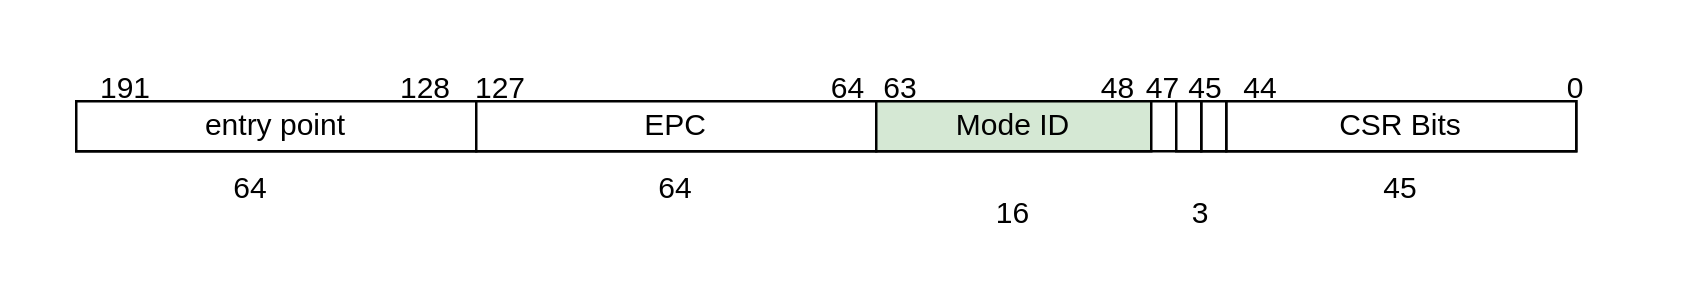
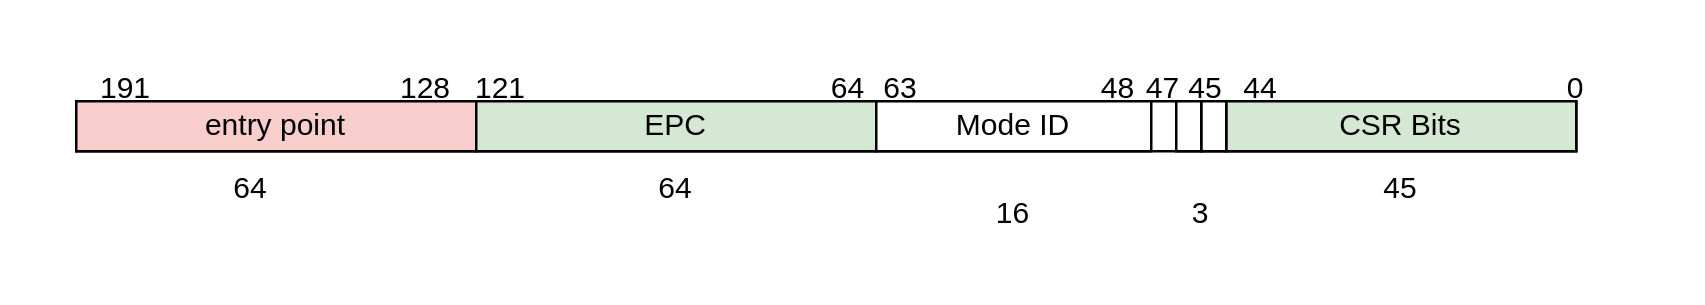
(501, 89) -> (501, 89)
(276, 126) -> (276, 126)
(676, 126) -> (676, 126)
(1014, 126) -> (1014, 126)
(1401, 126) -> (1401, 126)
